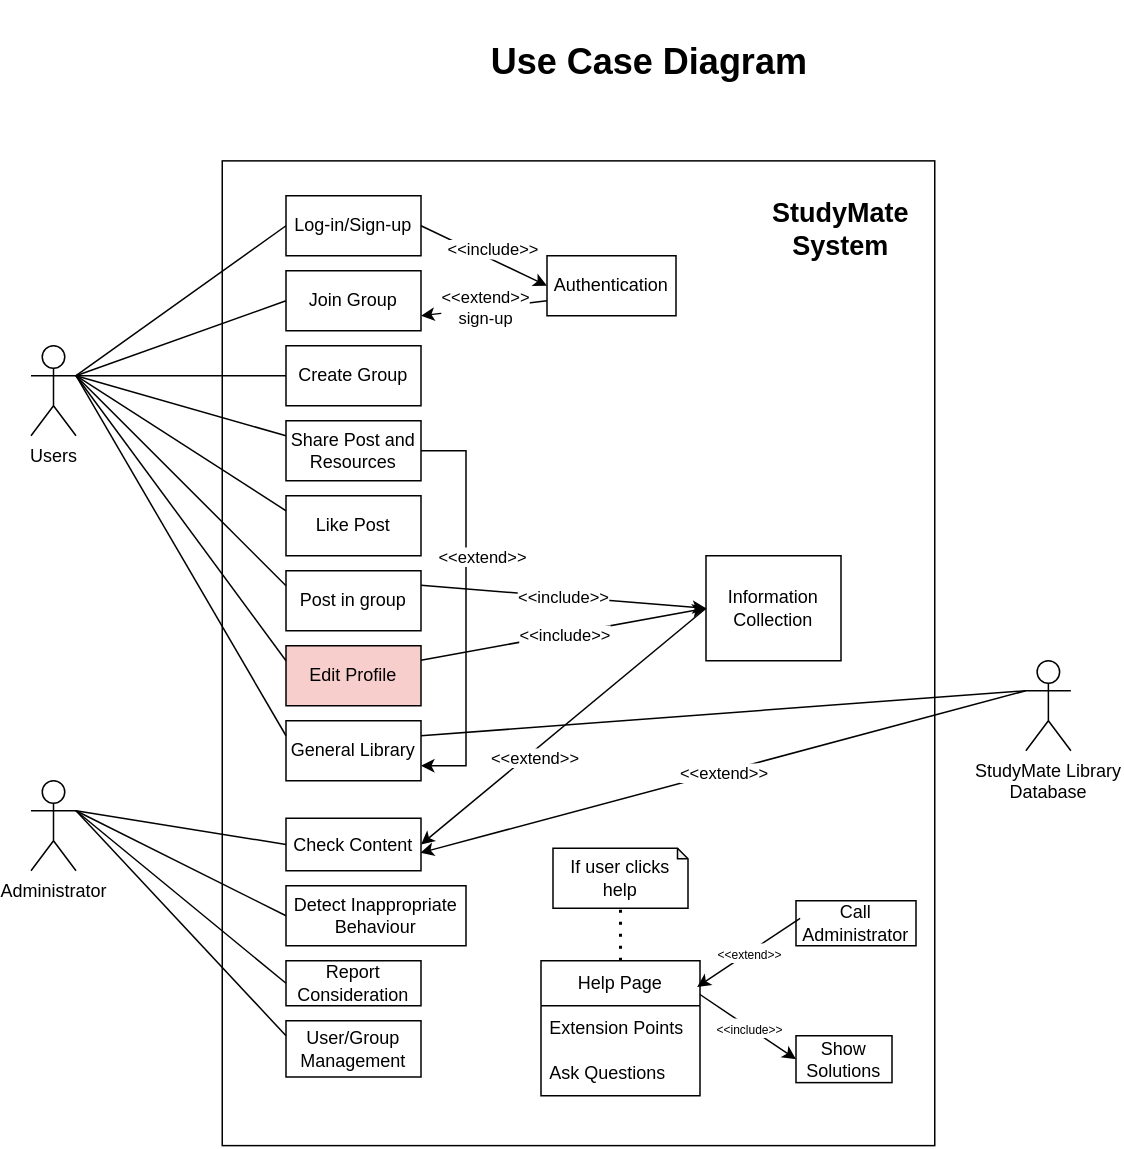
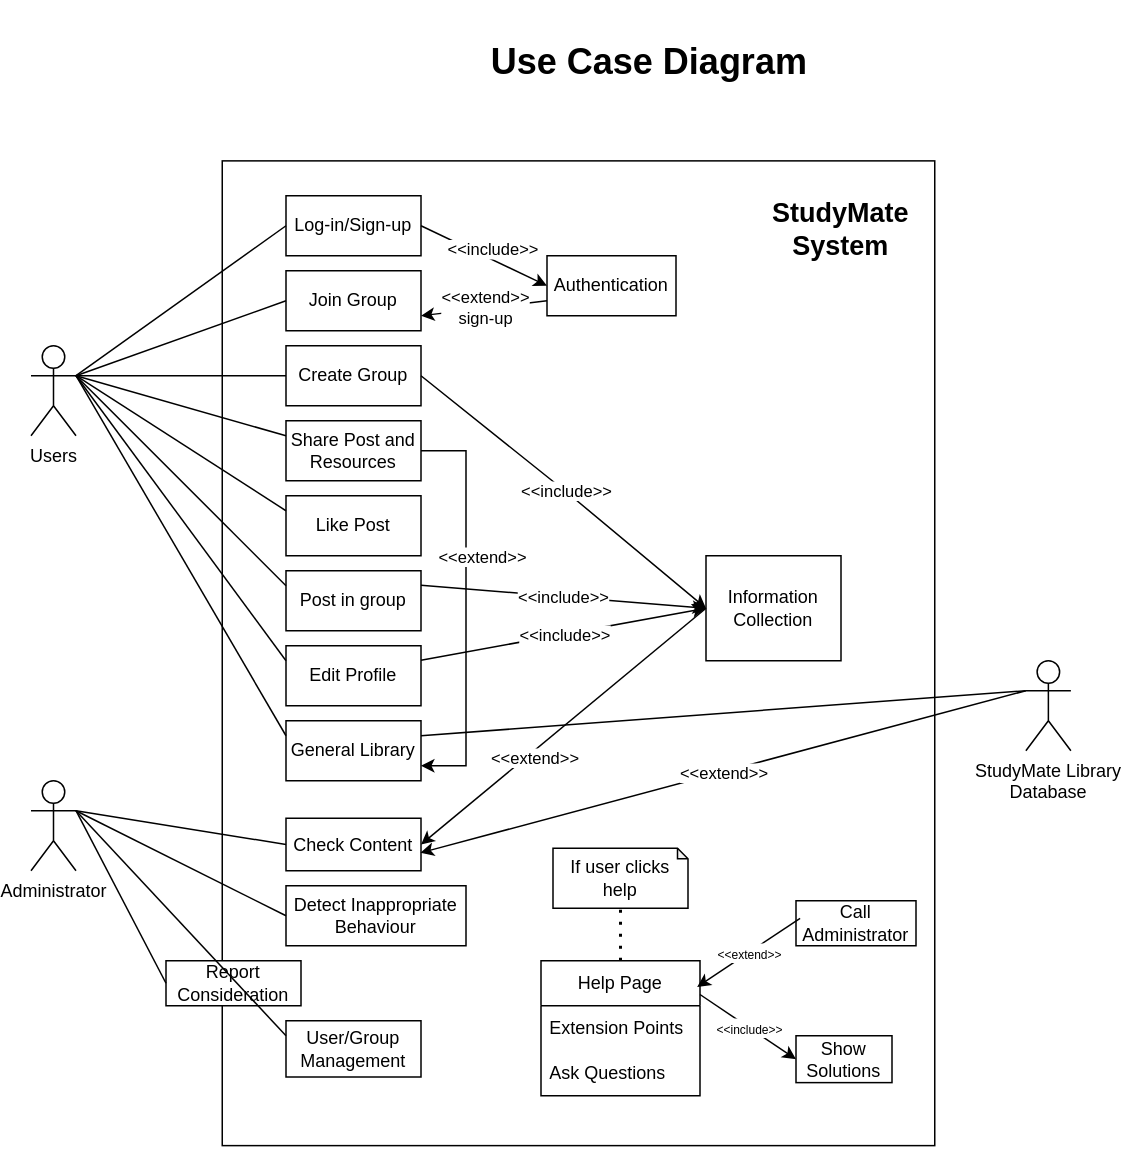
none -> (561, 488)
(353, 676) -> (353, 676)
(353, 983) -> (233, 983)
